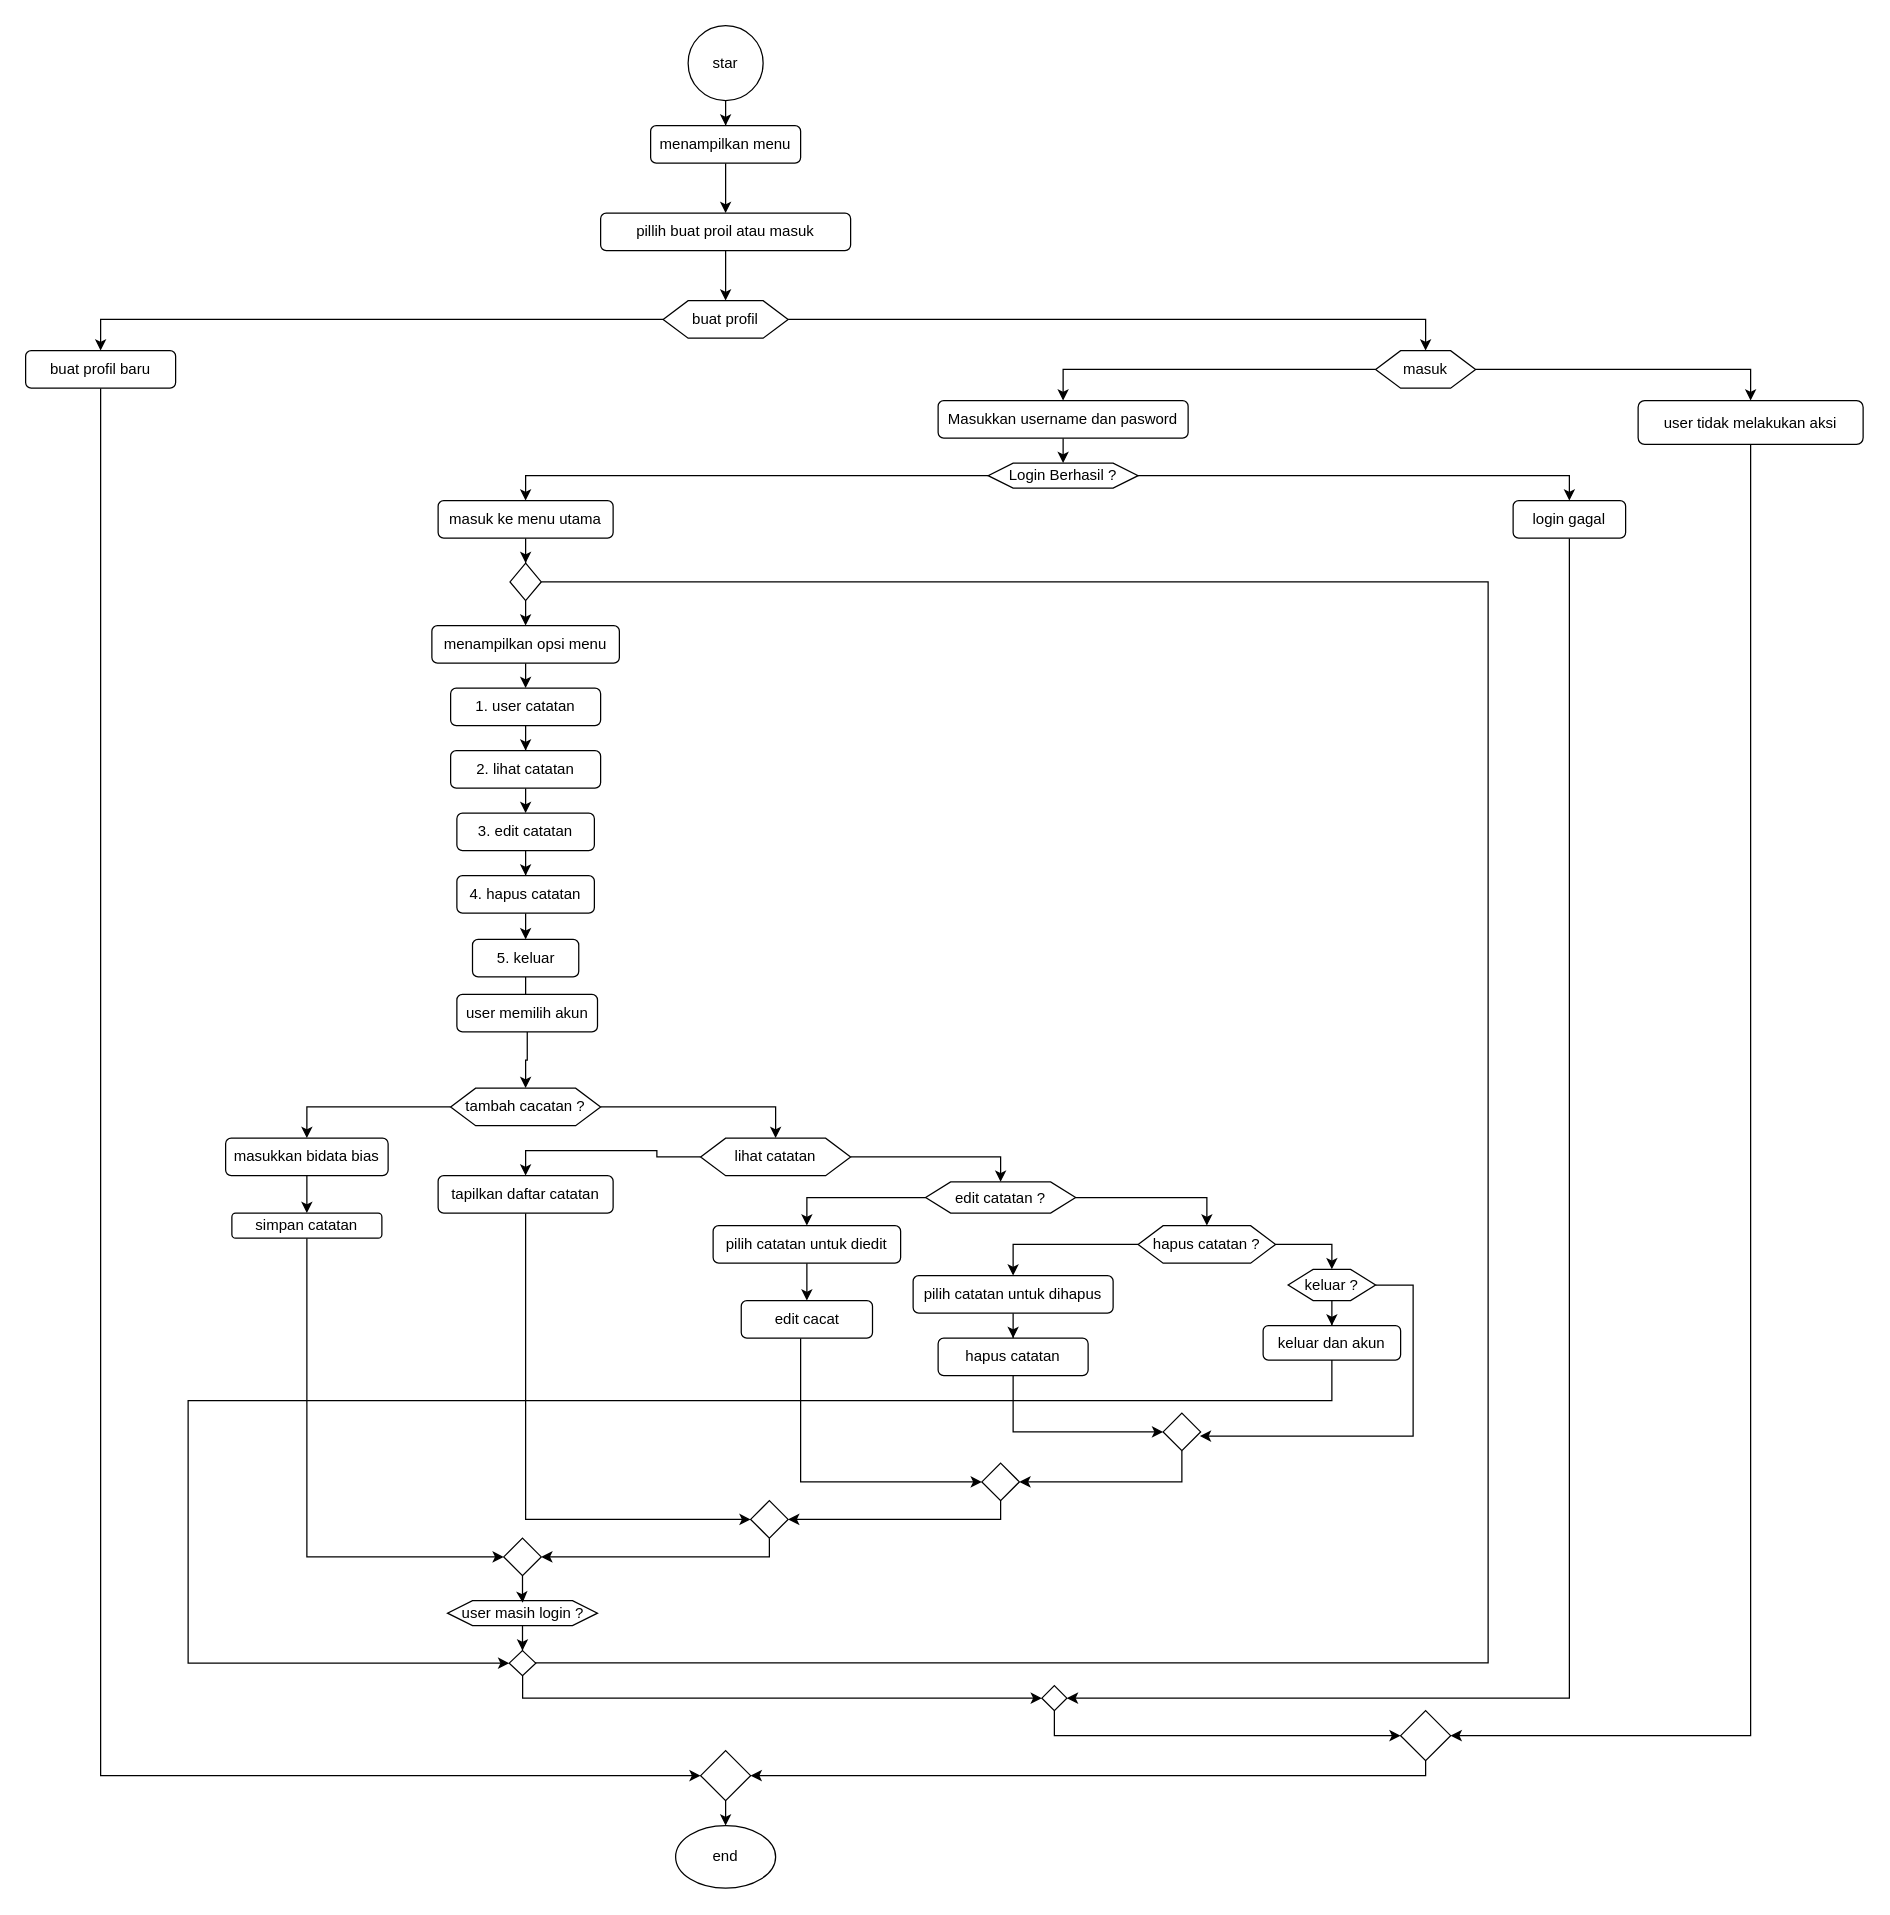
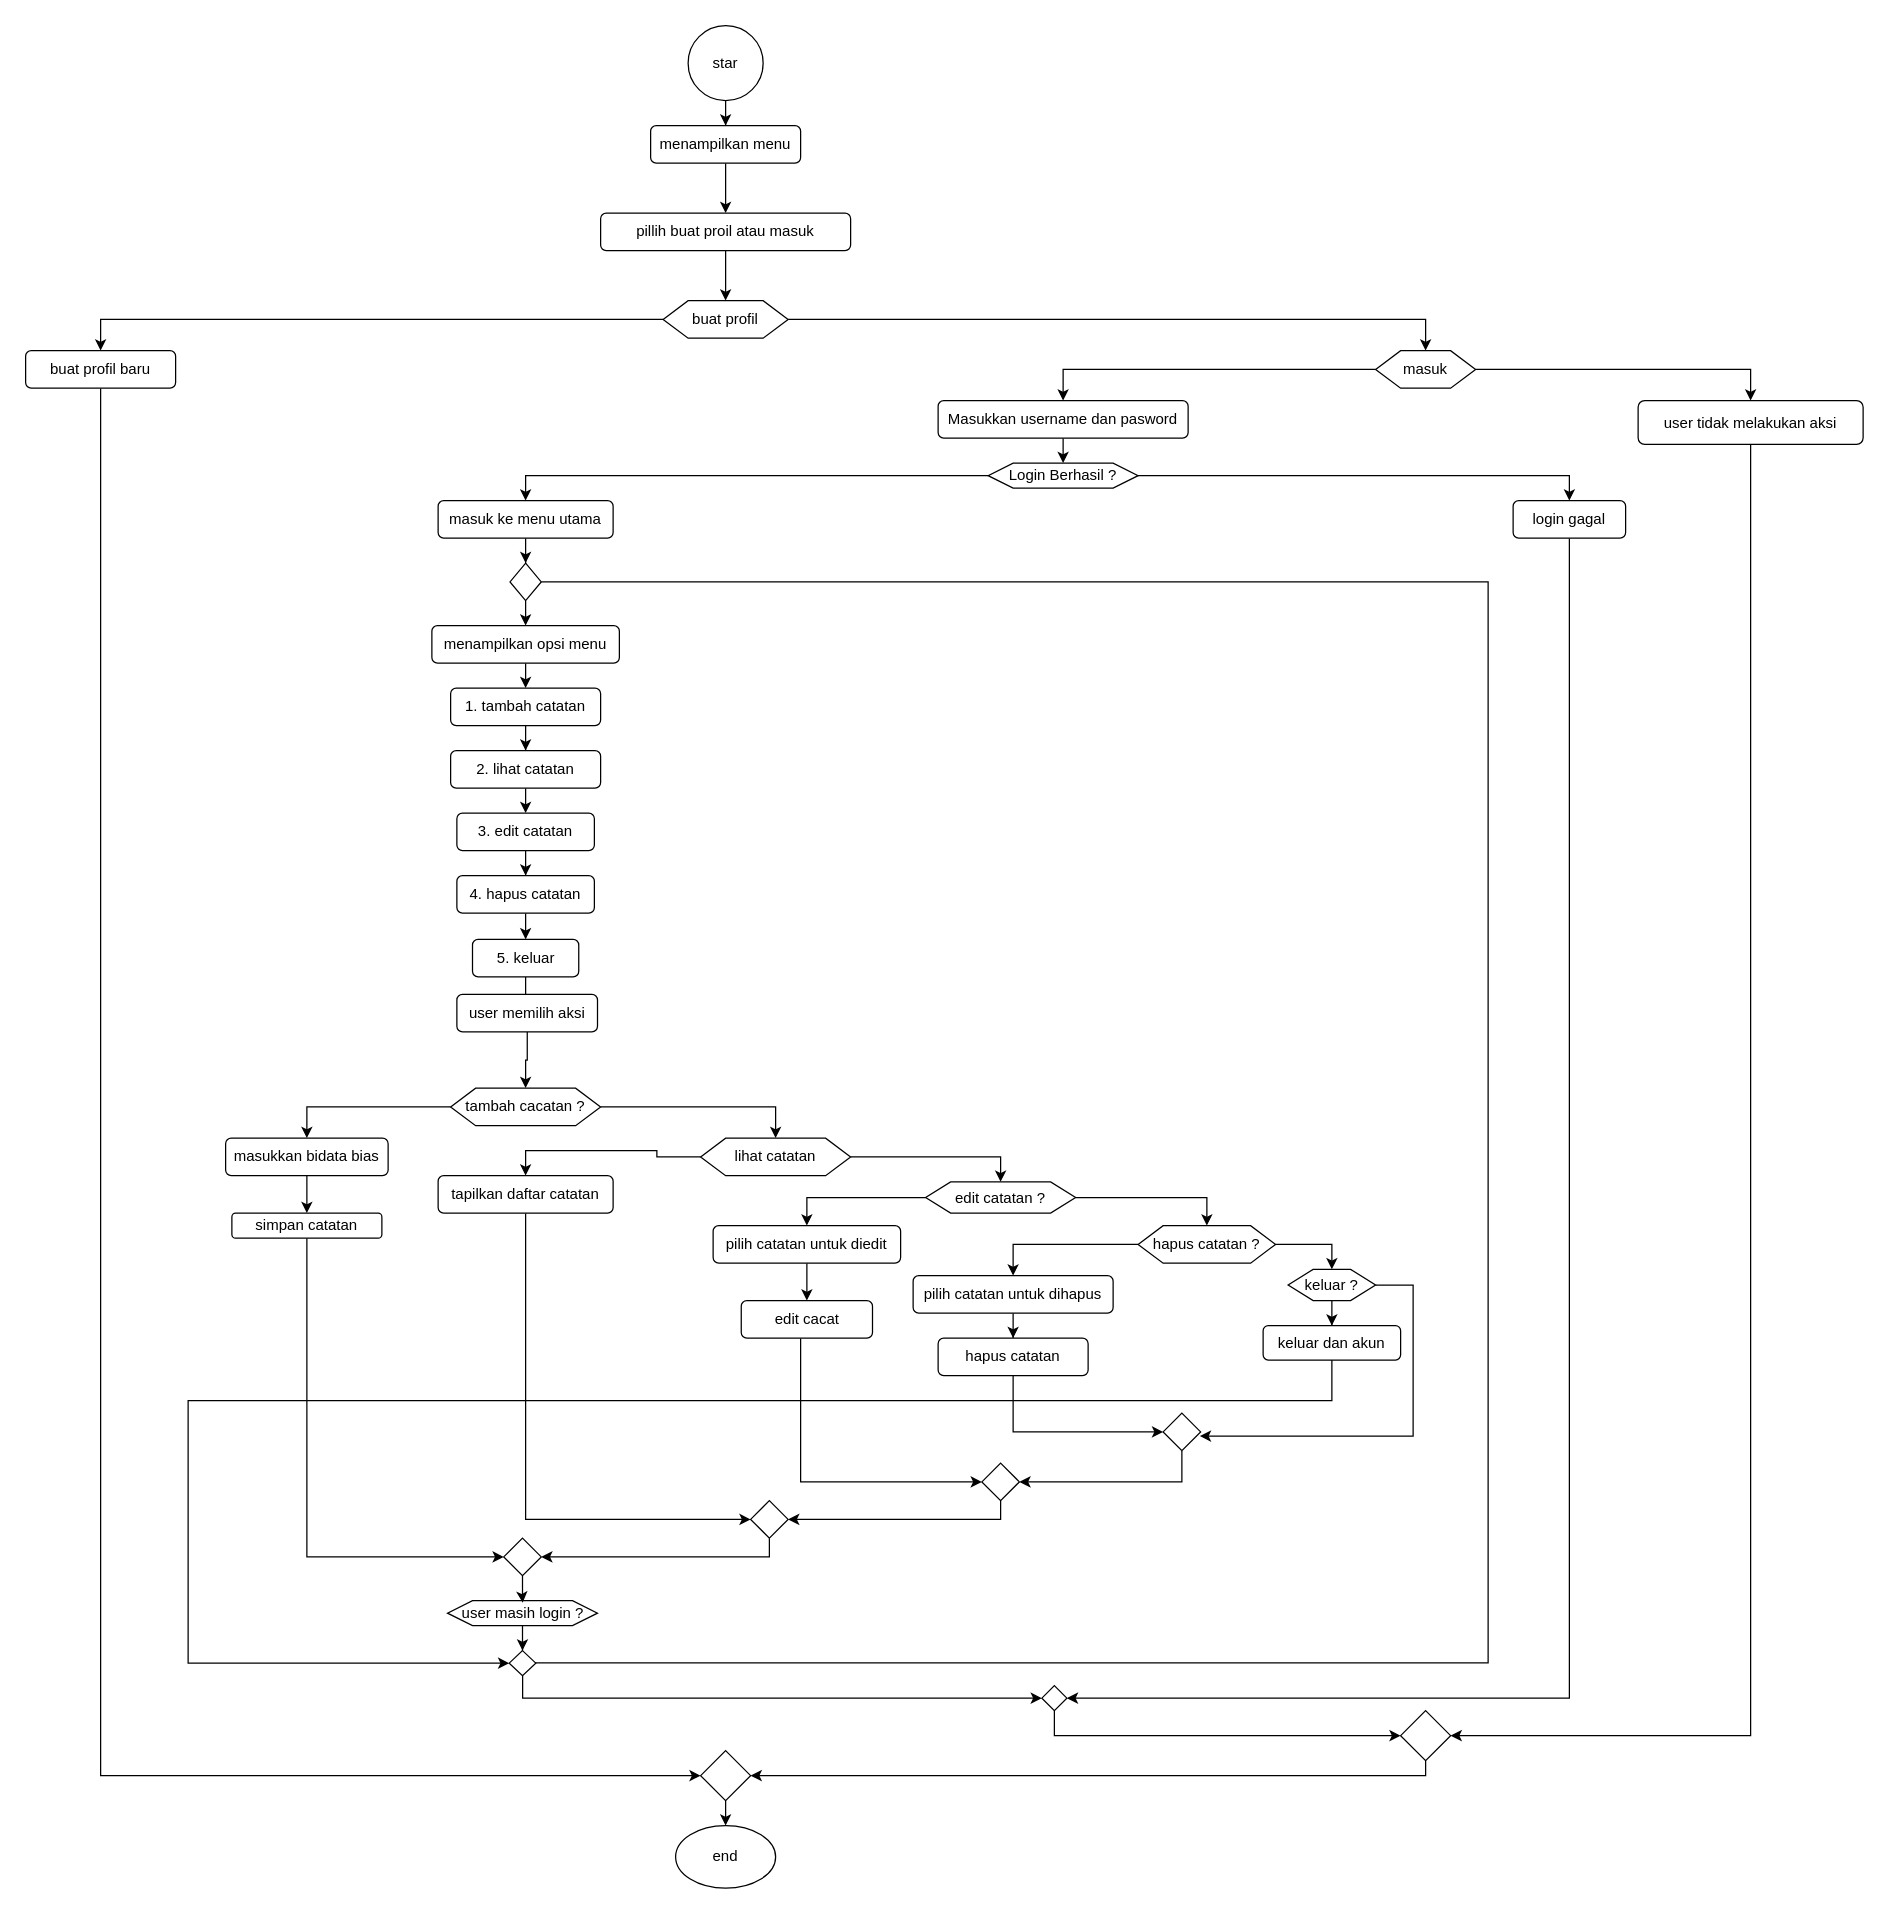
(526, 707) -> (526, 707)
(528, 1013) -> (528, 1013)
